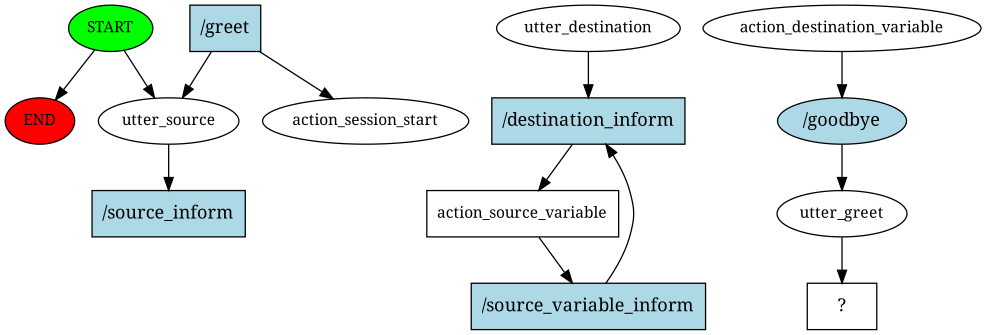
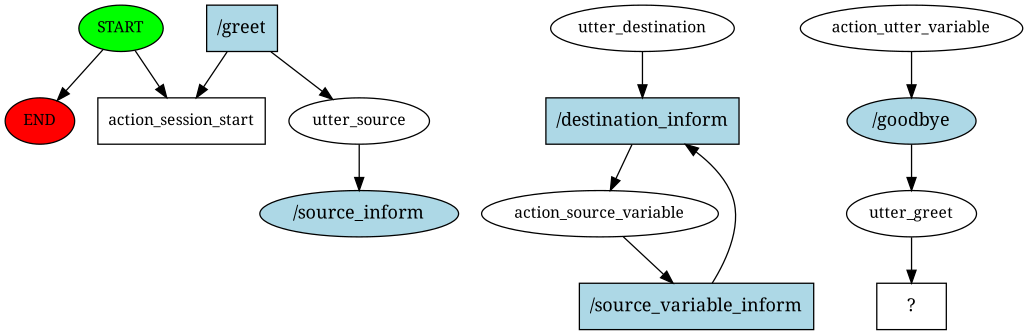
(842, 28) -> (912, 28)
(136, 69) -> (147, 69)
(366, 121) -> (182, 121)
(169, 214) -> (359, 214)
(523, 214) -> (600, 214)
